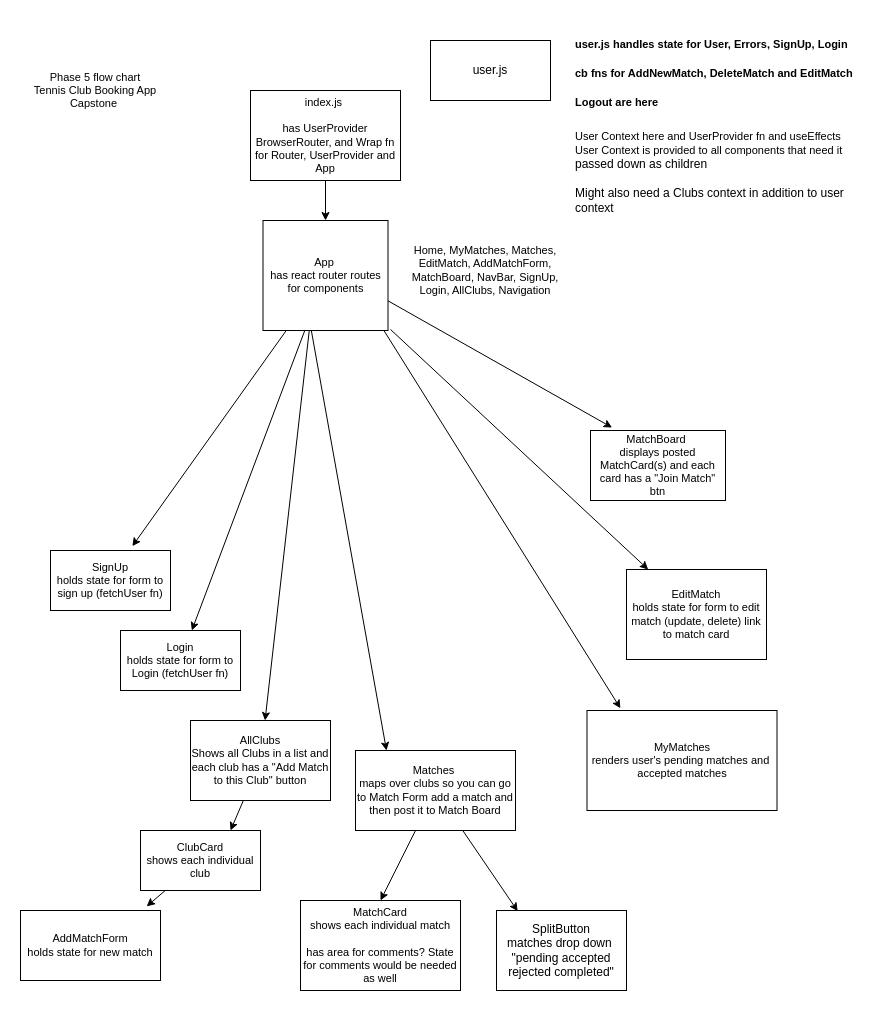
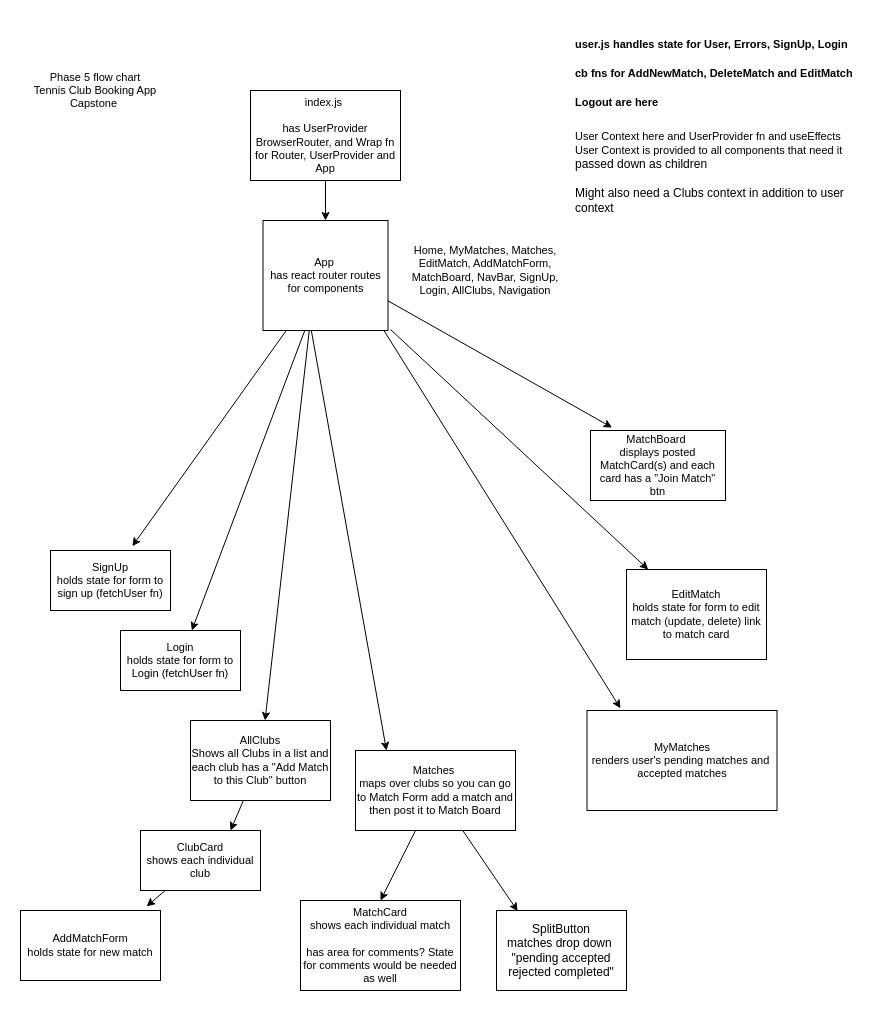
(491, 71) -> none
